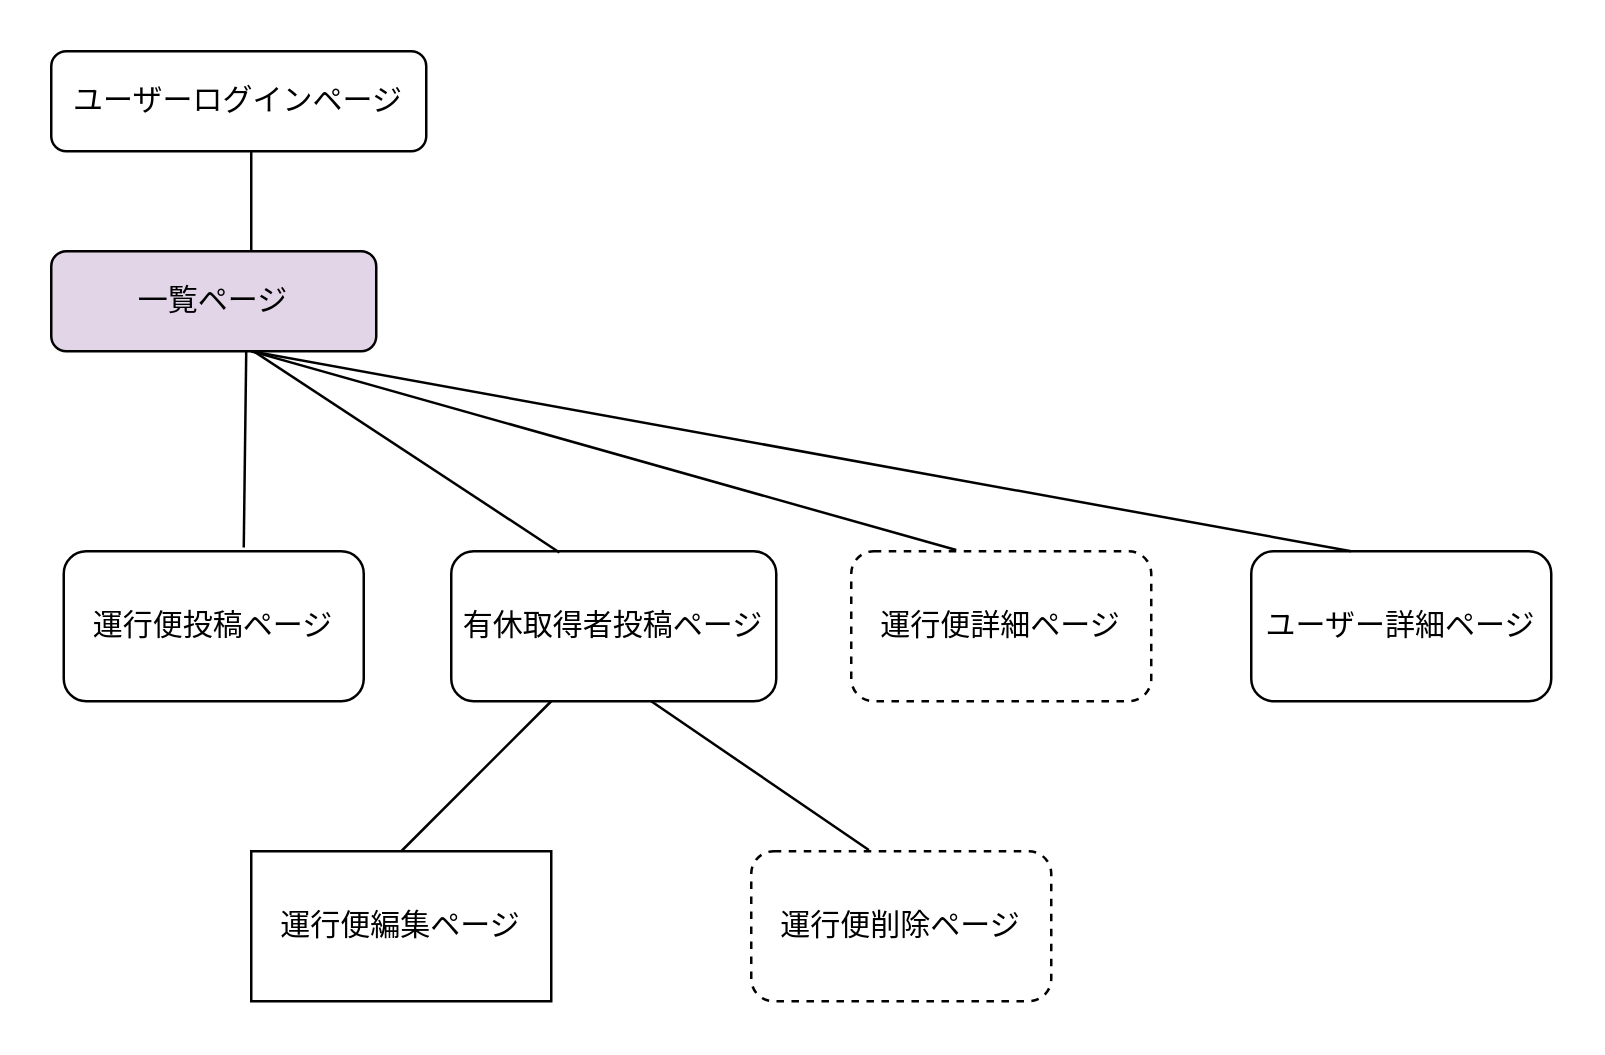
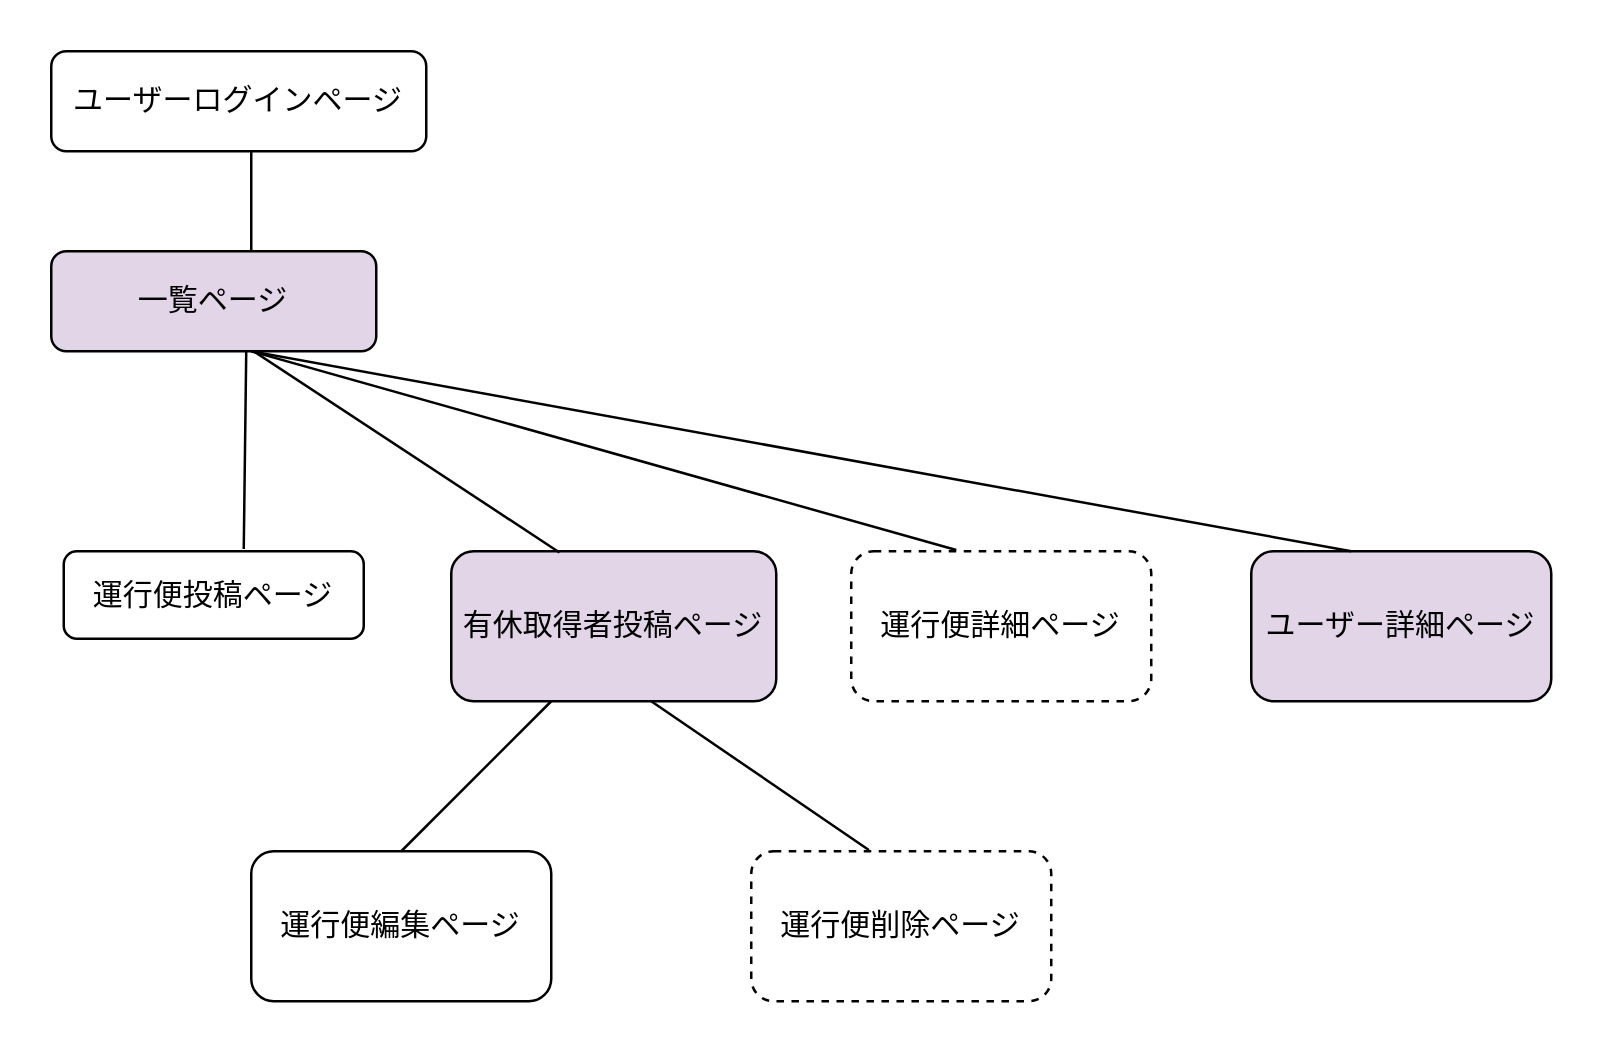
(214, 626) -> (214, 595)
(614, 626) -> (614, 626)
(1401, 626) -> (1401, 626)
(401, 926) -> (401, 926)
